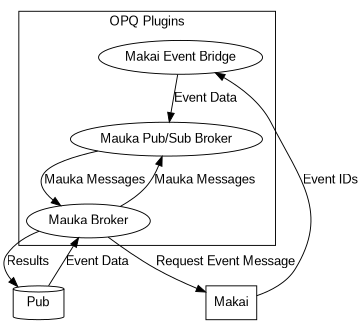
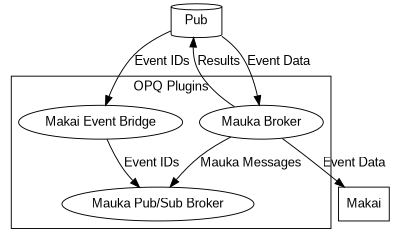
(205, 98) -> (152, 163)
(55, 165) -> none
(303, 185) -> (133, 57)
(226, 262) -> (354, 163)
